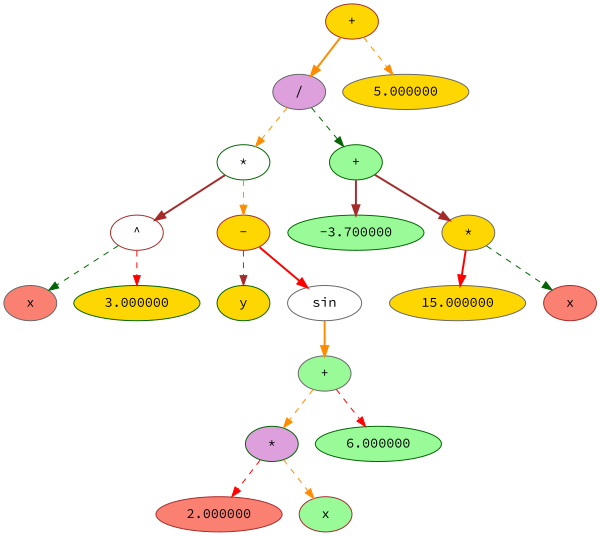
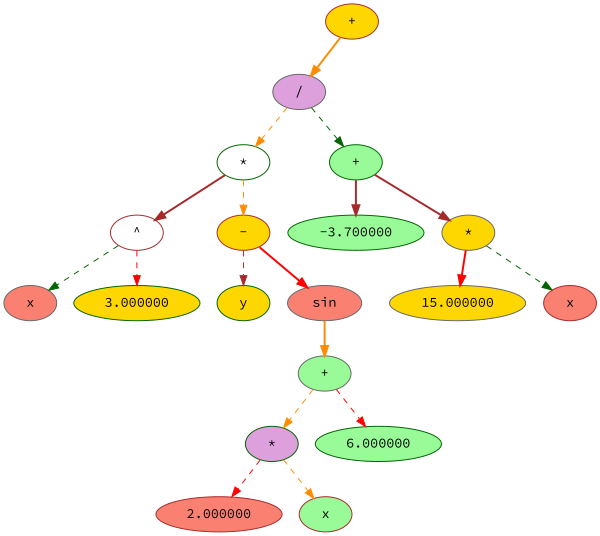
(406, 92) -> none
(325, 303) -> (325, 303)
